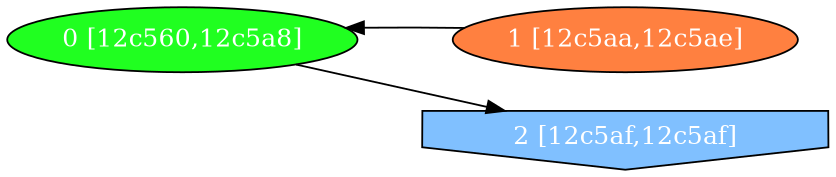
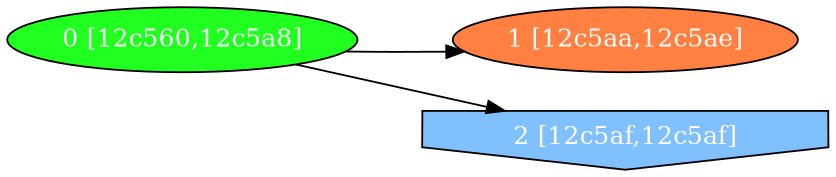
(414, 28) -> (396, 52)
